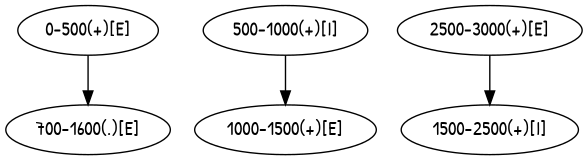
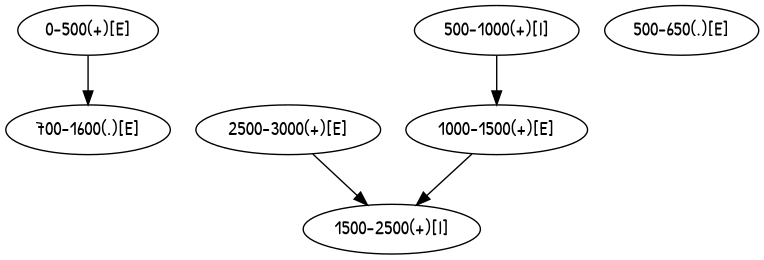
none -> (682, 30)
none -> (449, 175)
